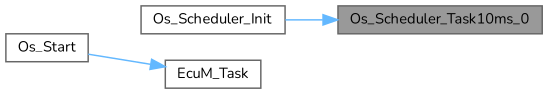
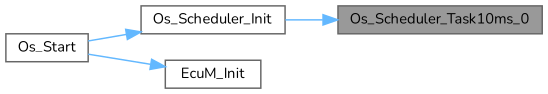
none -> (107, 38)
(213, 74) -> (213, 74)
